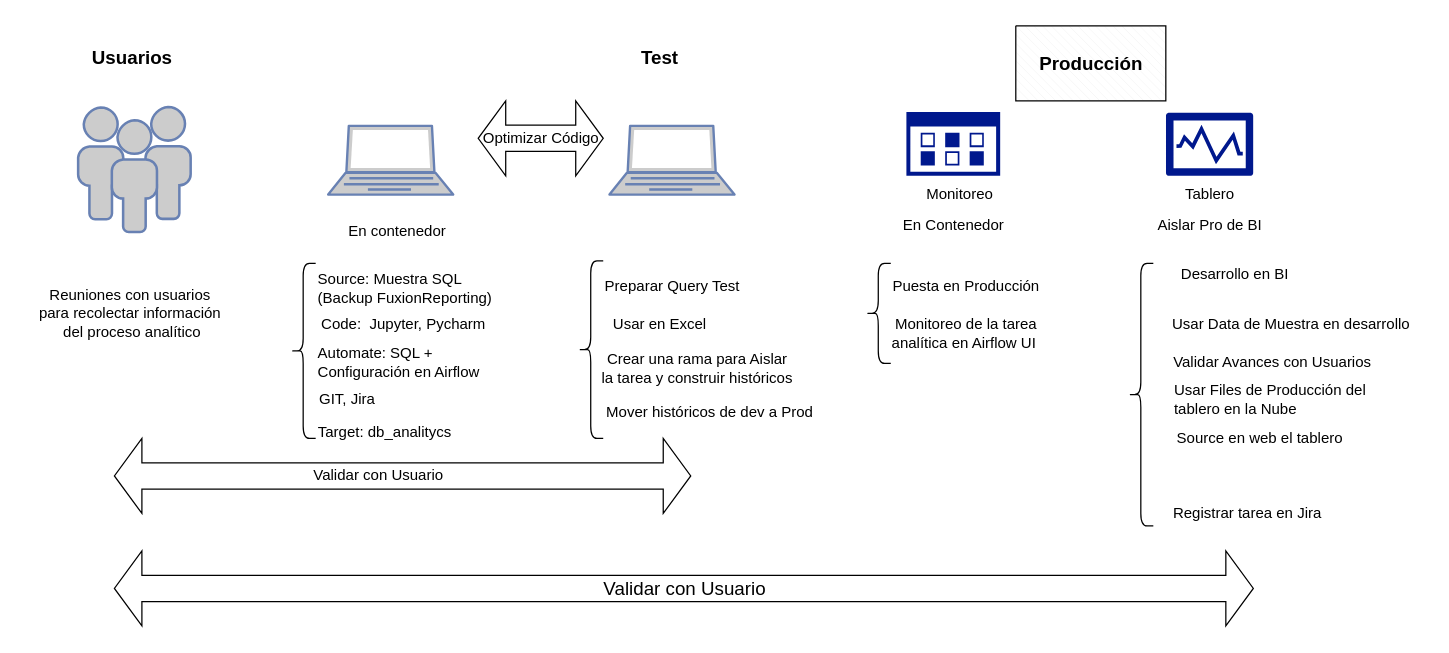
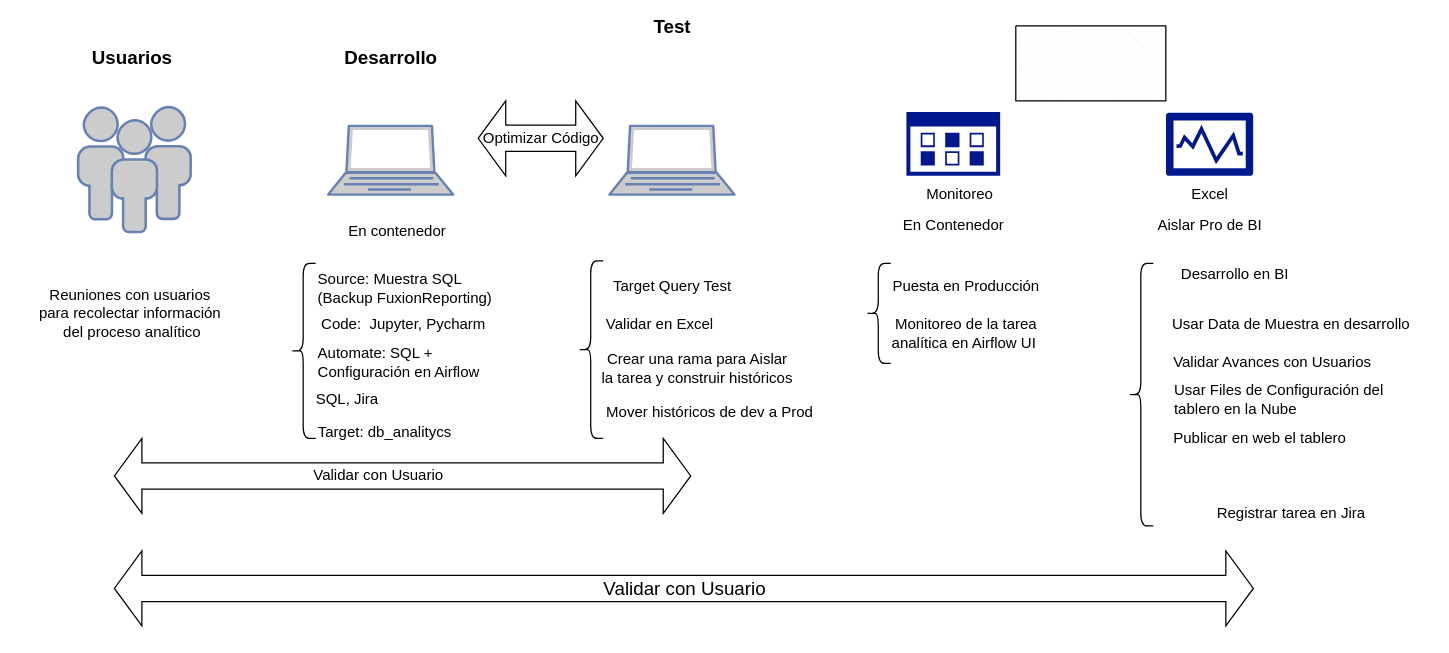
none -> (391, 57)
(659, 57) -> (672, 26)
(1091, 63) -> none
(1210, 194) -> (1210, 194)
(673, 287) -> (673, 287)
(660, 324) -> (660, 324)
(348, 399) -> (348, 399)
(1276, 399) -> (1287, 399)
(1260, 438) -> (1260, 438)
(1247, 513) -> (1291, 513)
